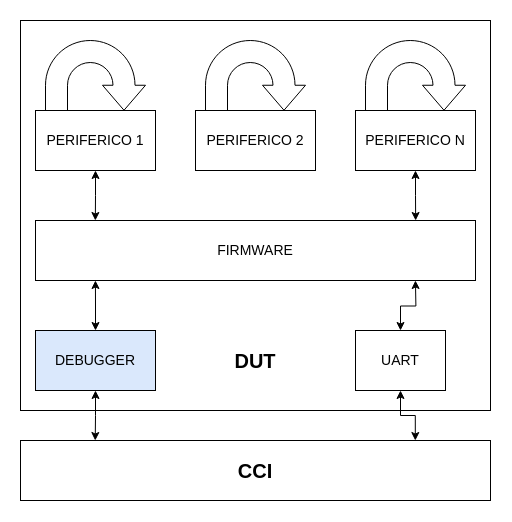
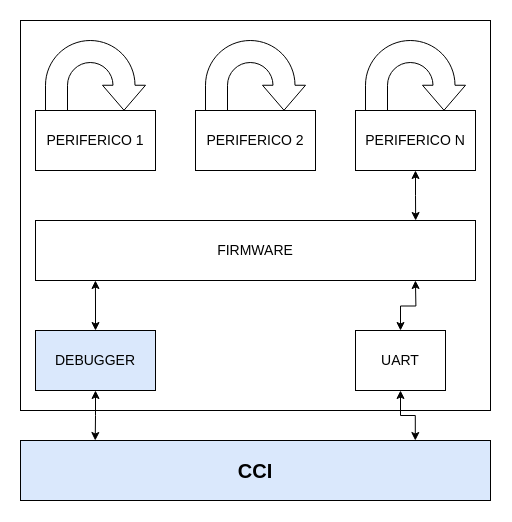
(96, 196) -> none
(256, 361) -> none
(256, 471) -> (256, 471)
